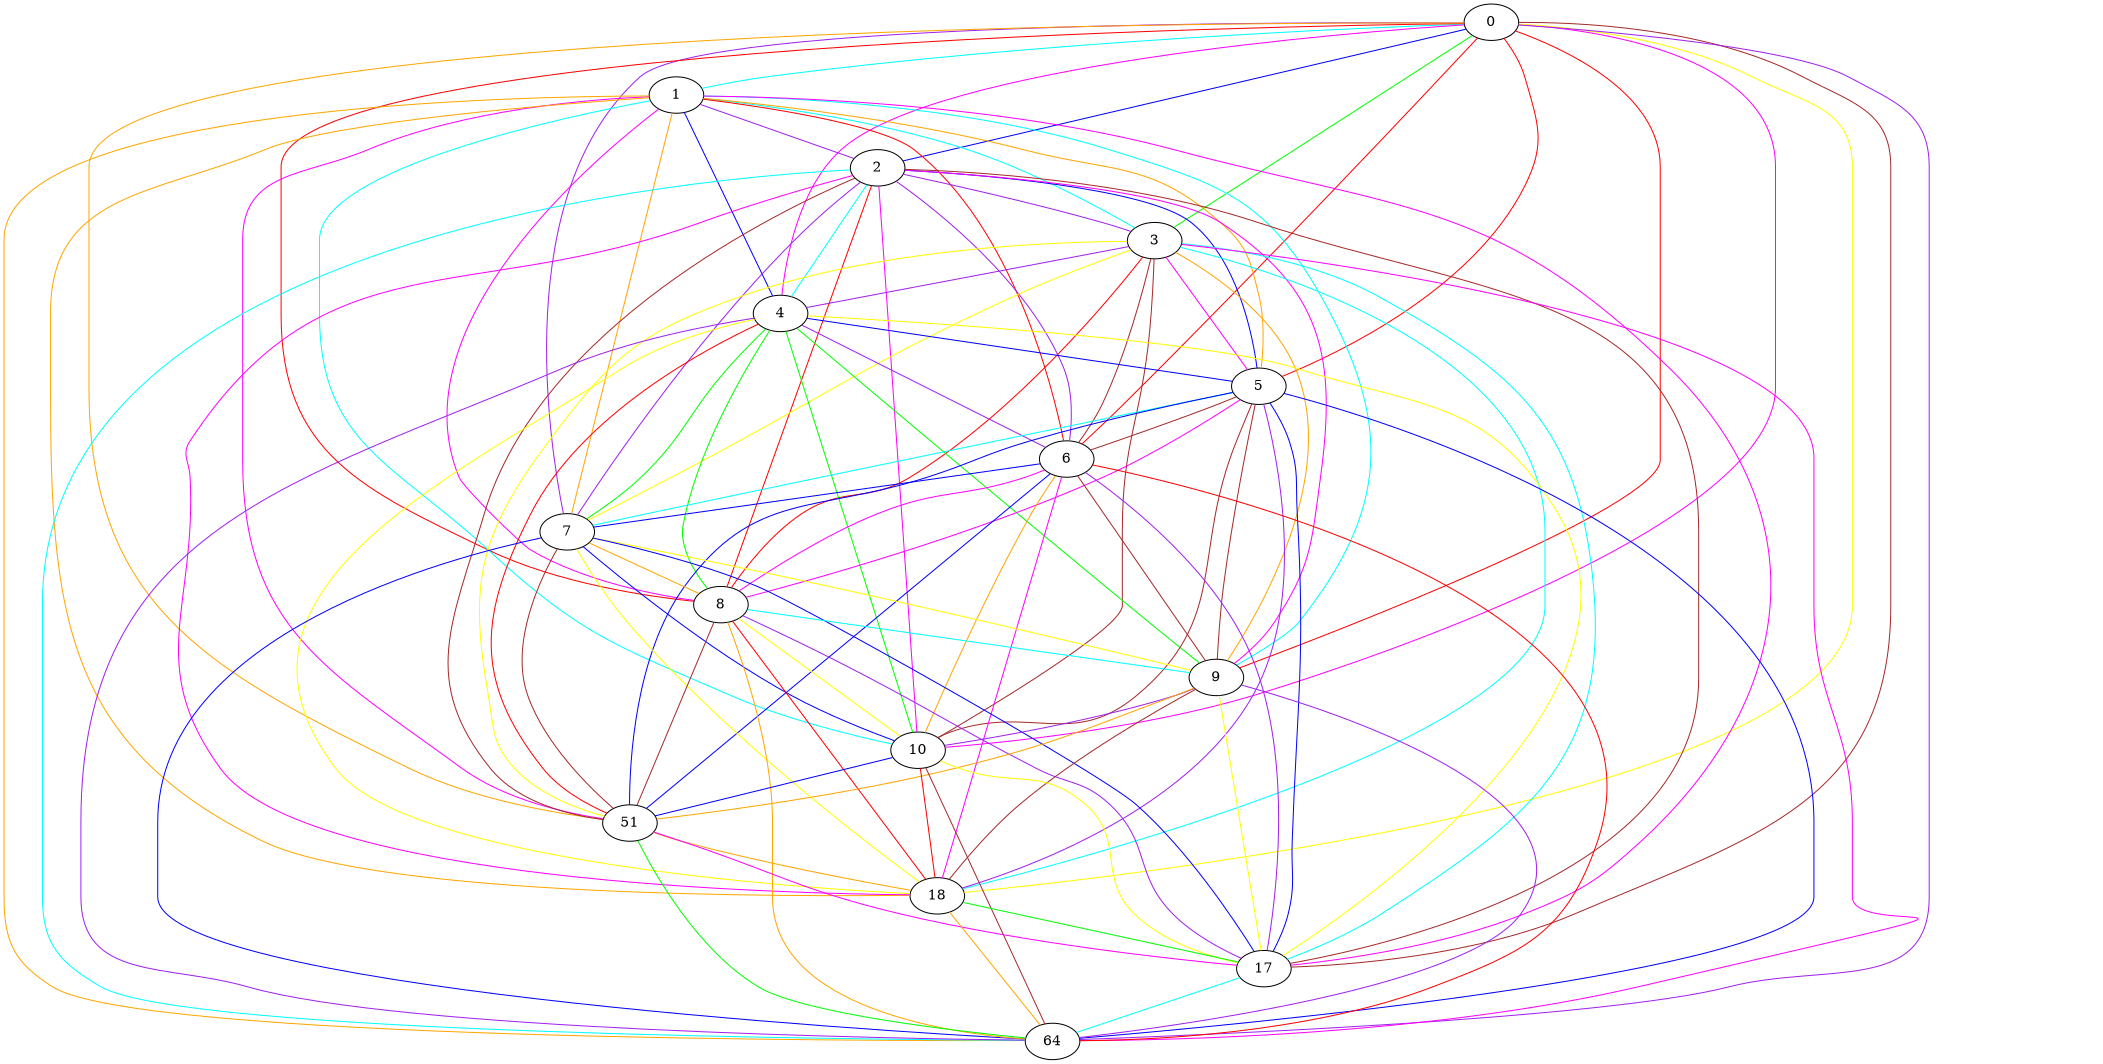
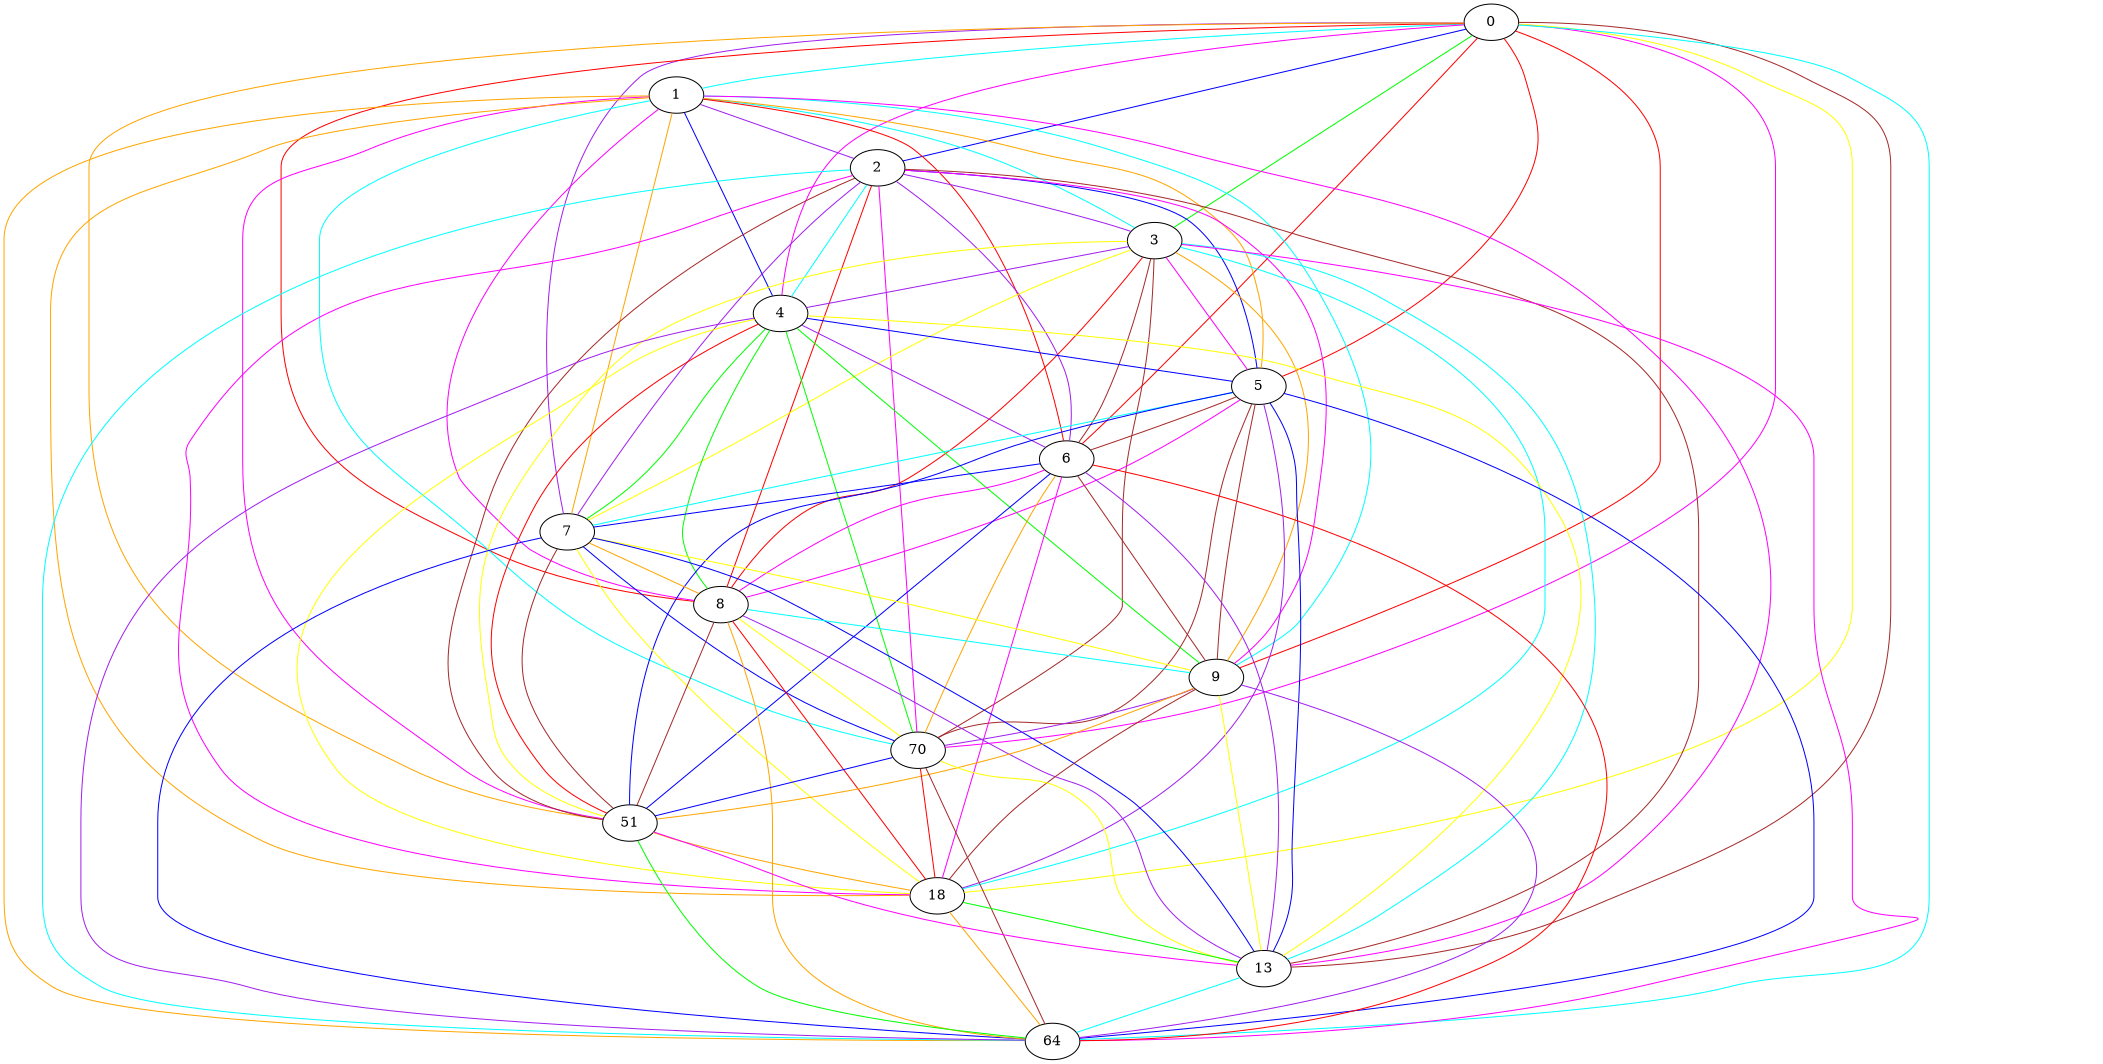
(1929, 748) -> (1929, 748)
(918, 750) -> (918, 750)
(1264, 969) -> (1264, 969)
